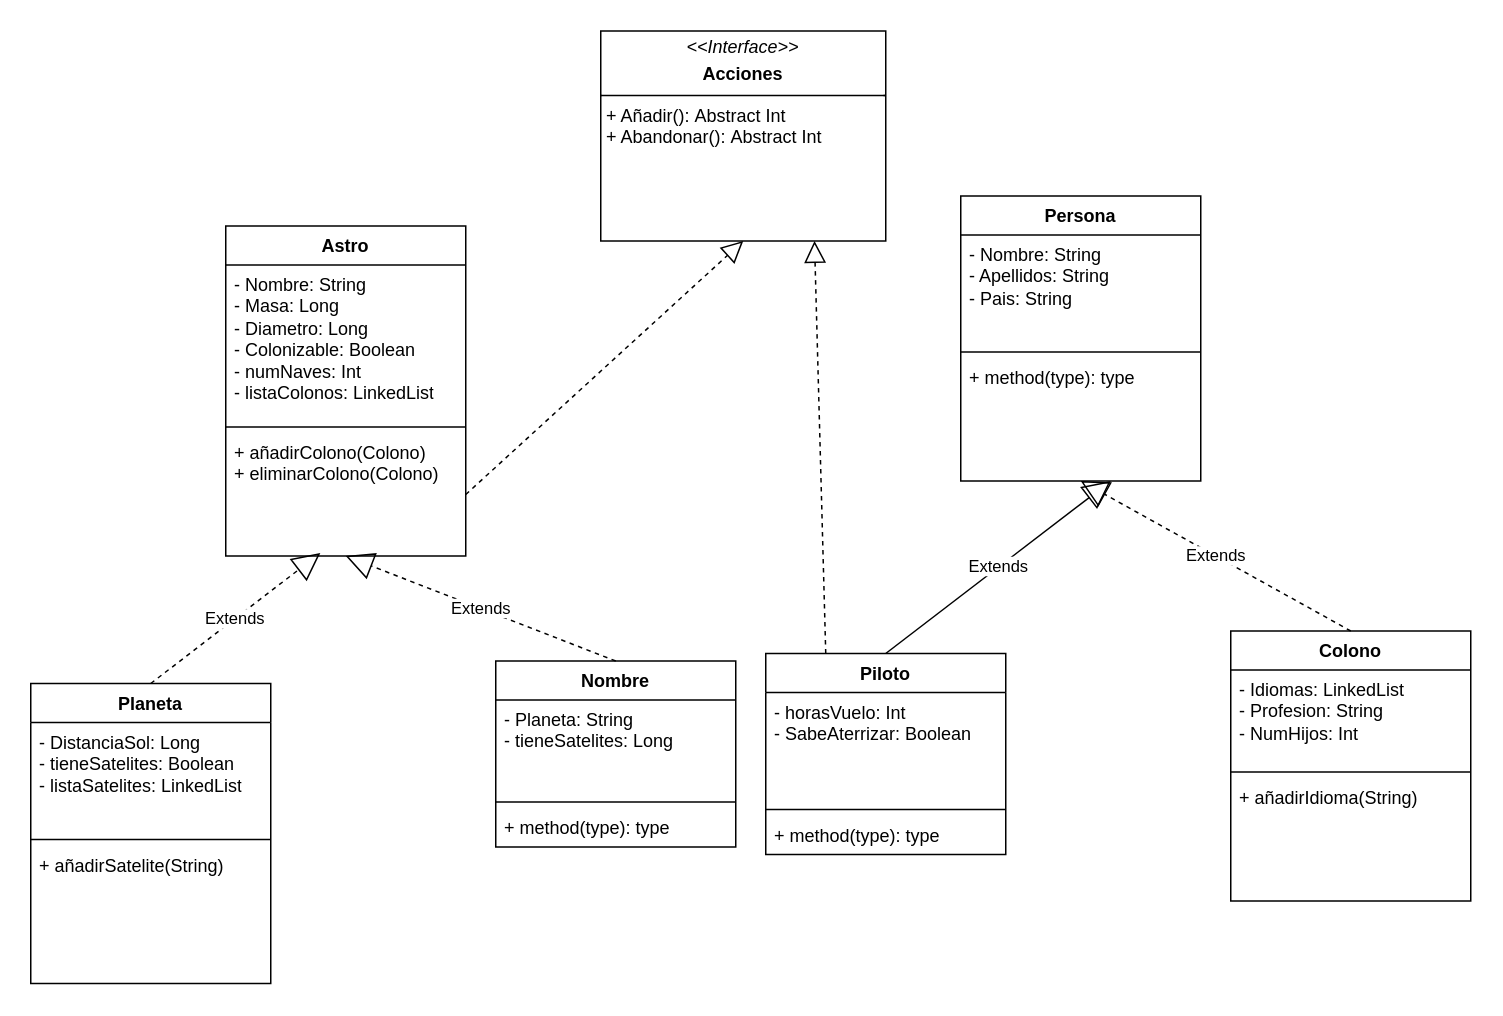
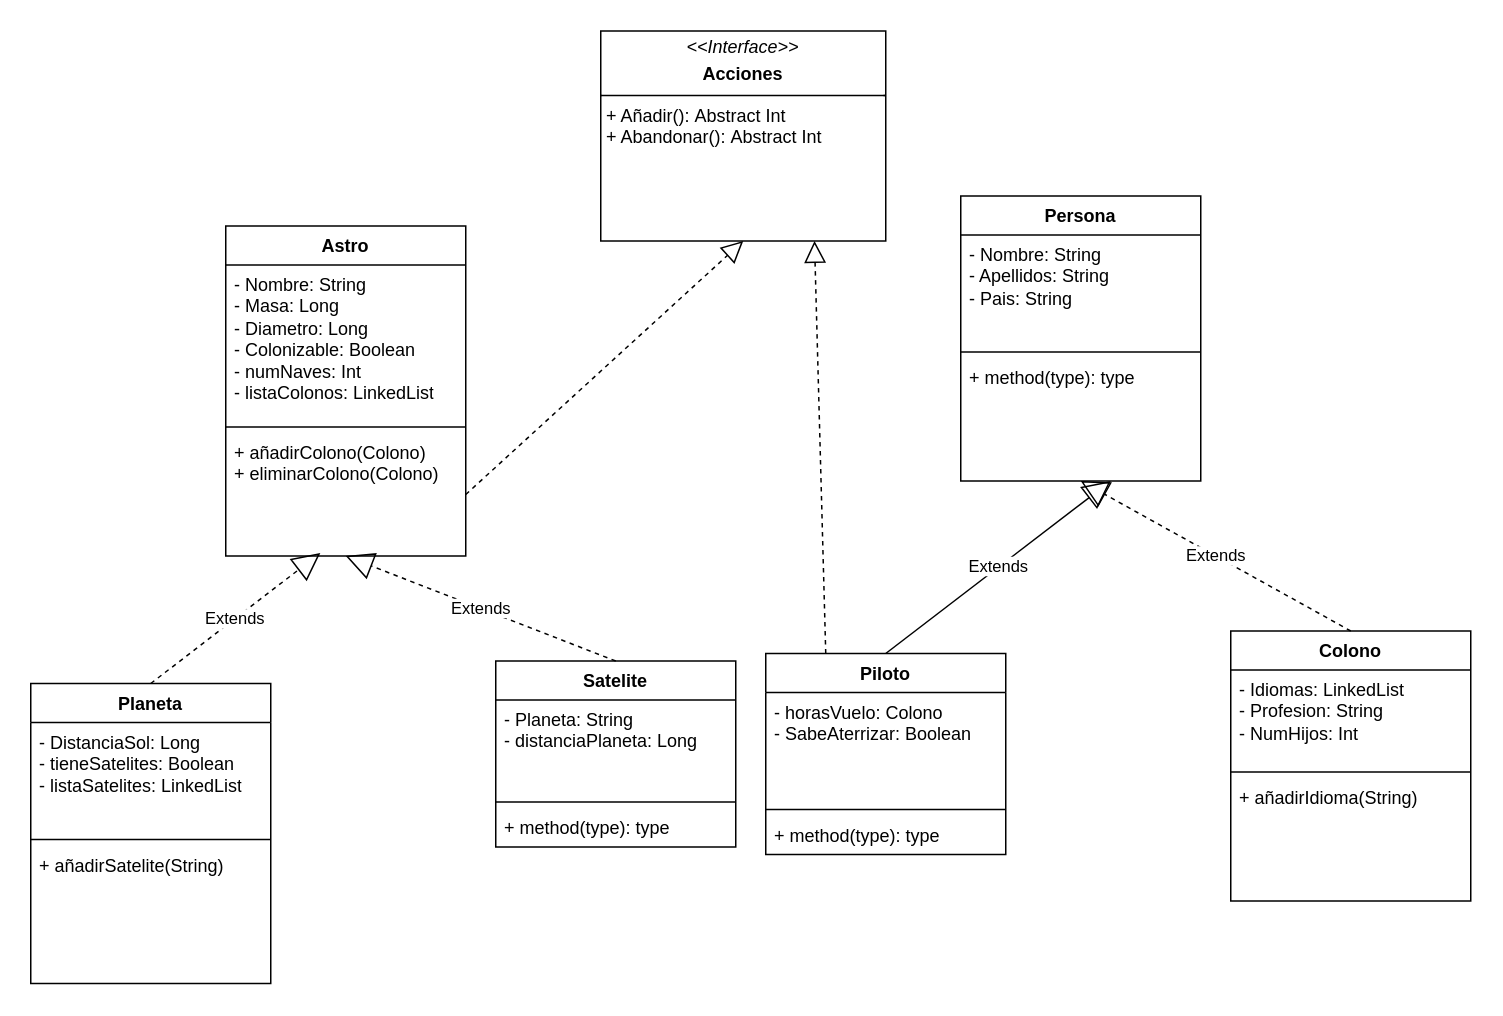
(616, 682) -> (616, 682)
(884, 724) -> (884, 724)
(602, 732) -> (612, 732)
